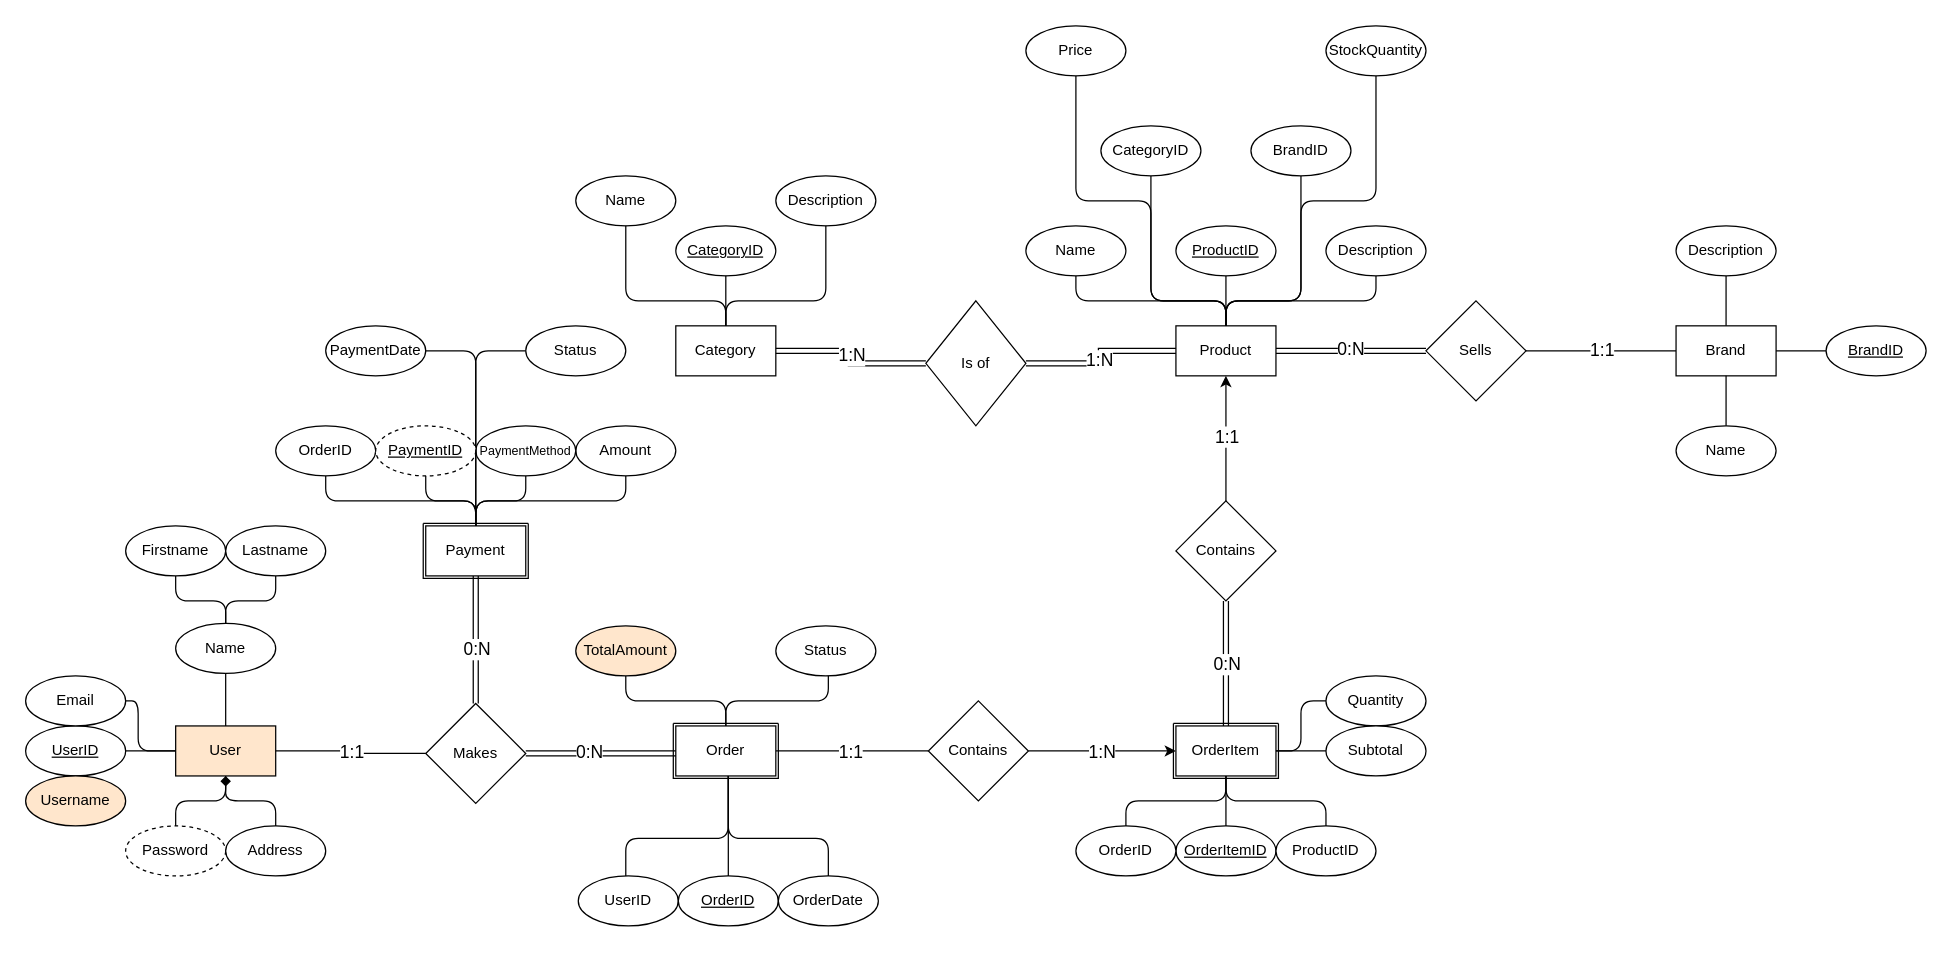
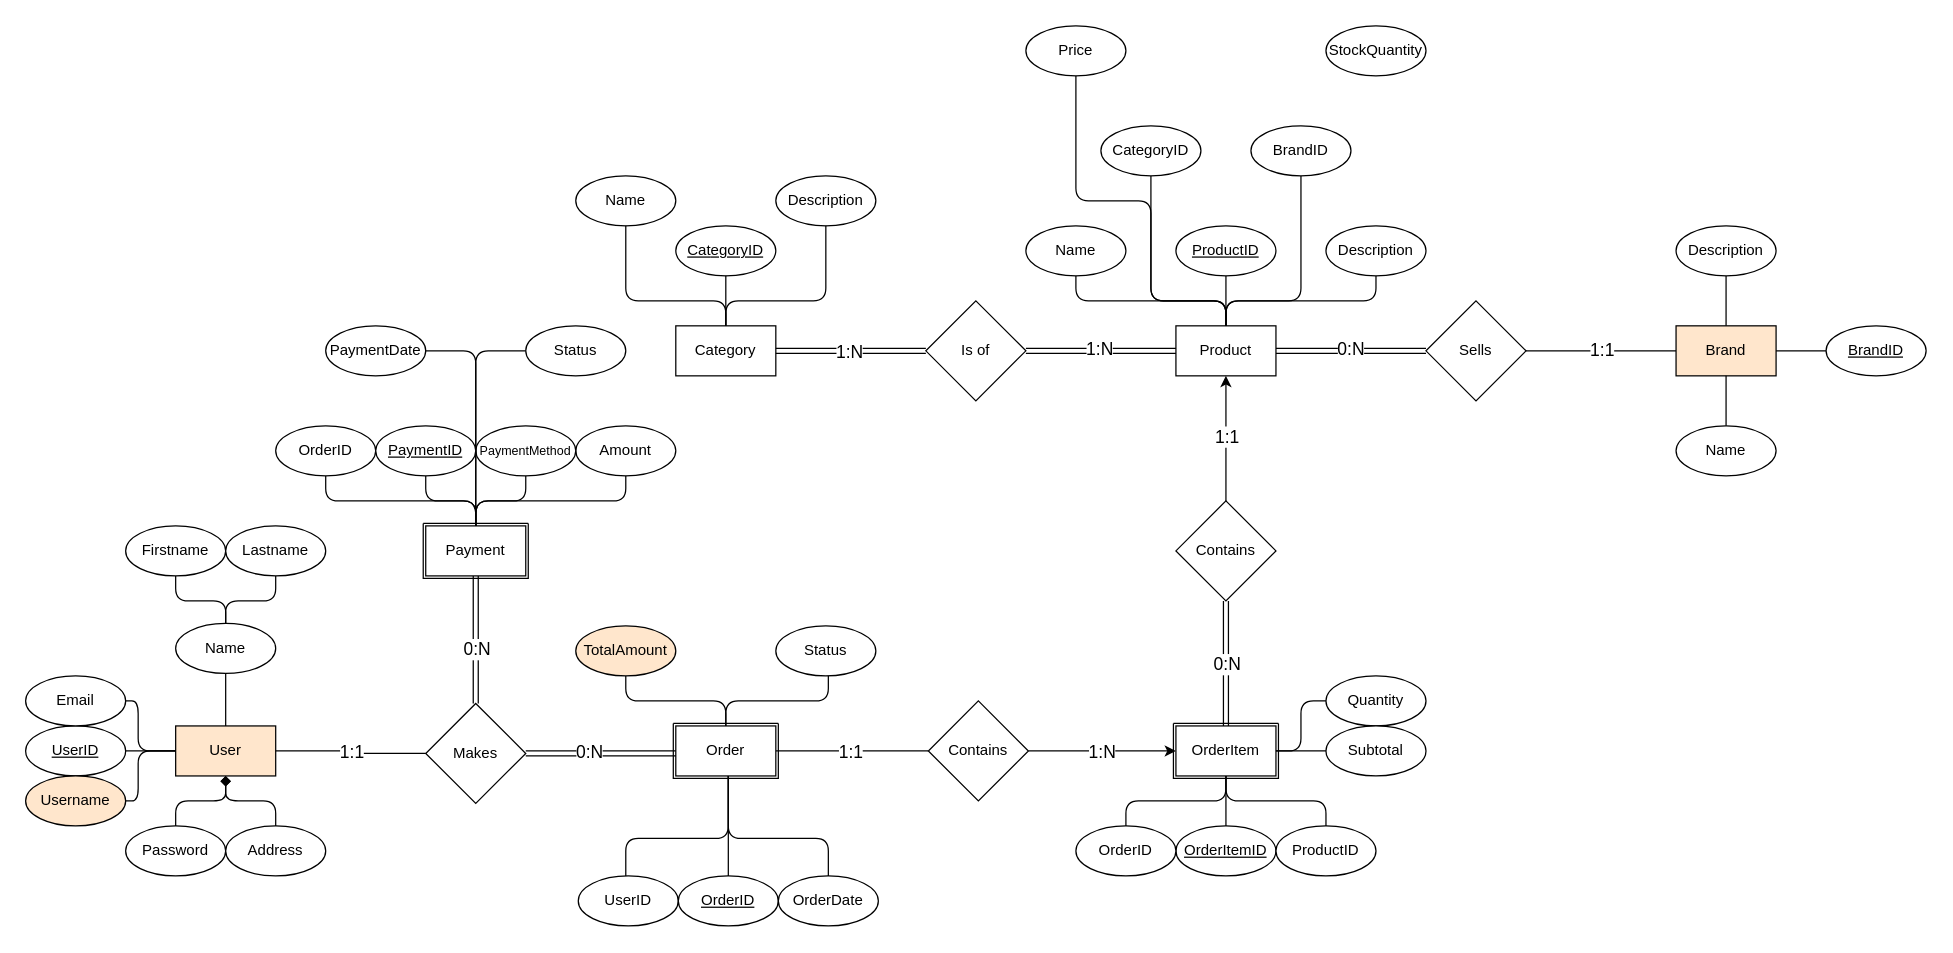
(1376, 168) -> none
(1726, 351) -> (1726, 351)
(976, 363) -> (976, 351)
(426, 451) -> (426, 451)
none -> (138, 781)
(220, 800) -> (221, 799)
(176, 851) -> (176, 851)
